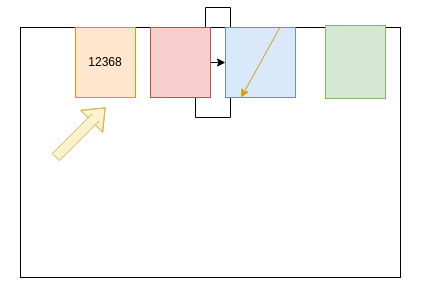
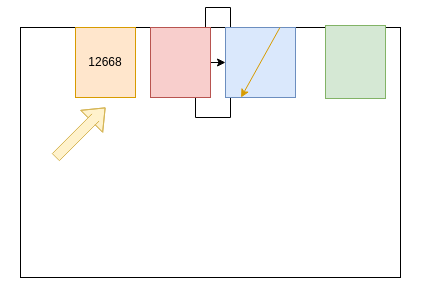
(106, 63) -> (106, 63)
